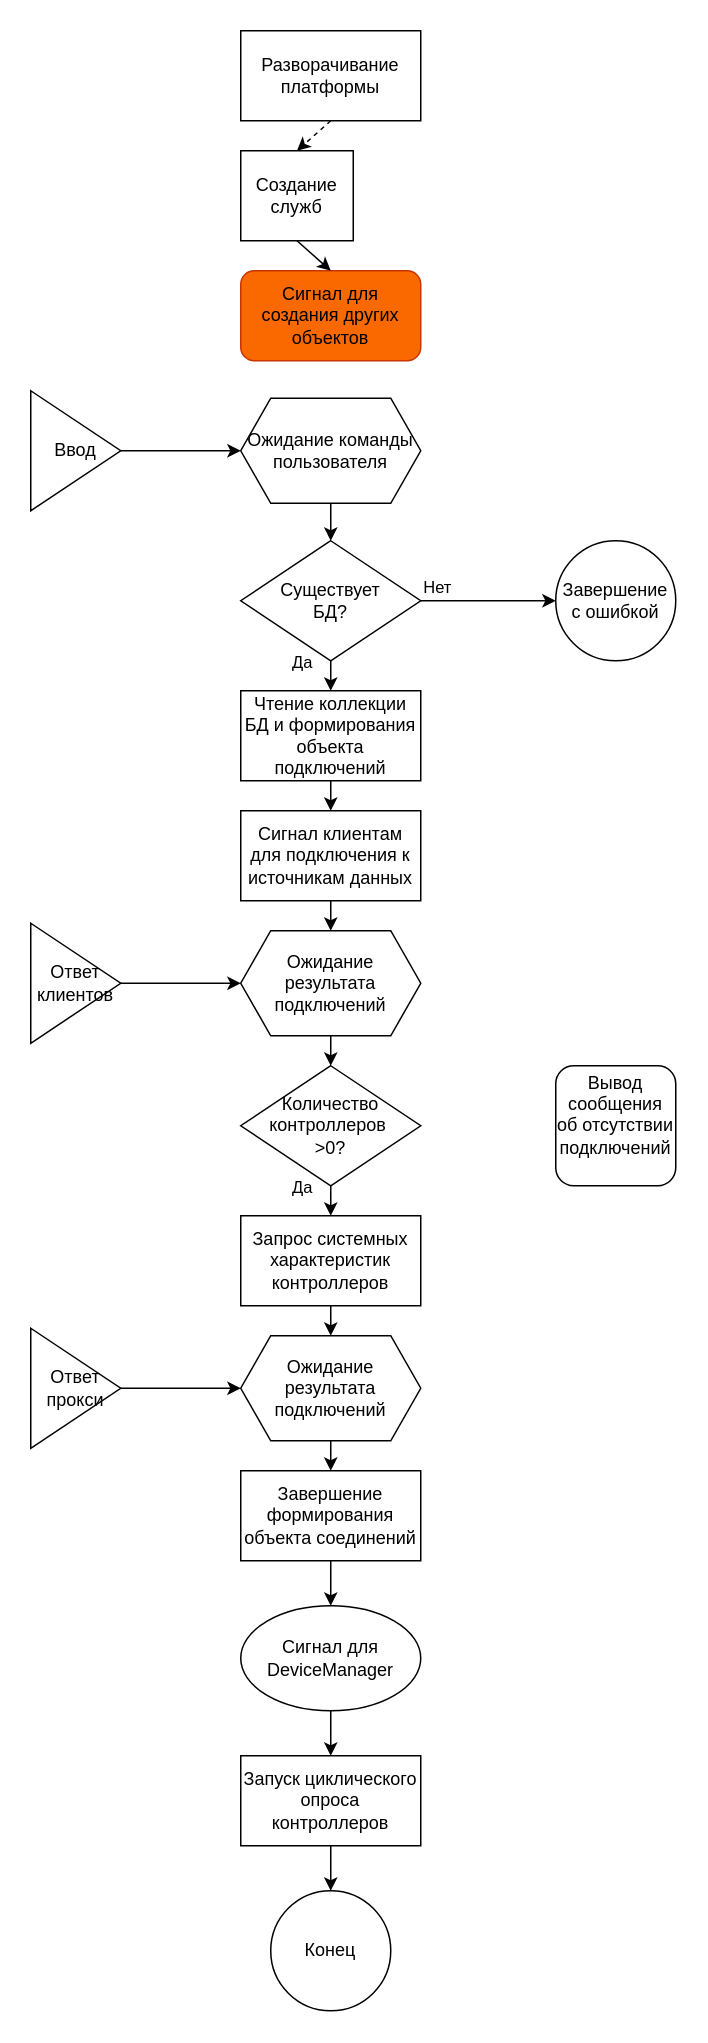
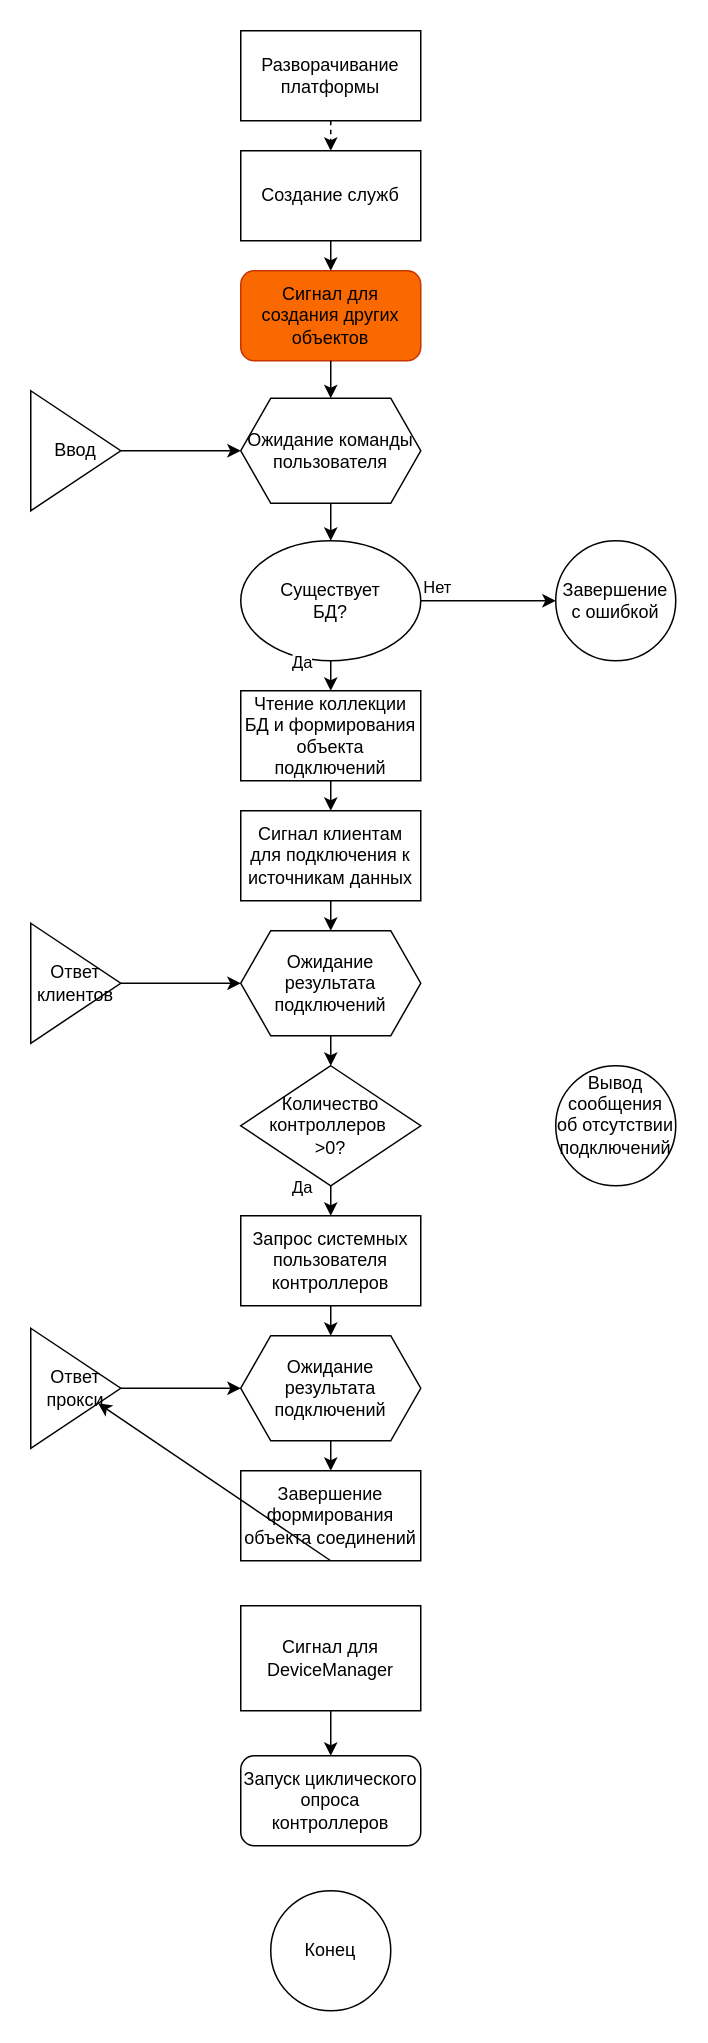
(297, 196) -> (331, 196)
none -> (331, 374)
(331, 601) -> (331, 601)
(616, 1126) -> (616, 1126)
(331, 1261) -> (331, 1261)
(331, 1578) -> (219, 1485)
(331, 1658) -> (331, 1658)
(331, 1801) -> (331, 1801)
(331, 1863) -> none
